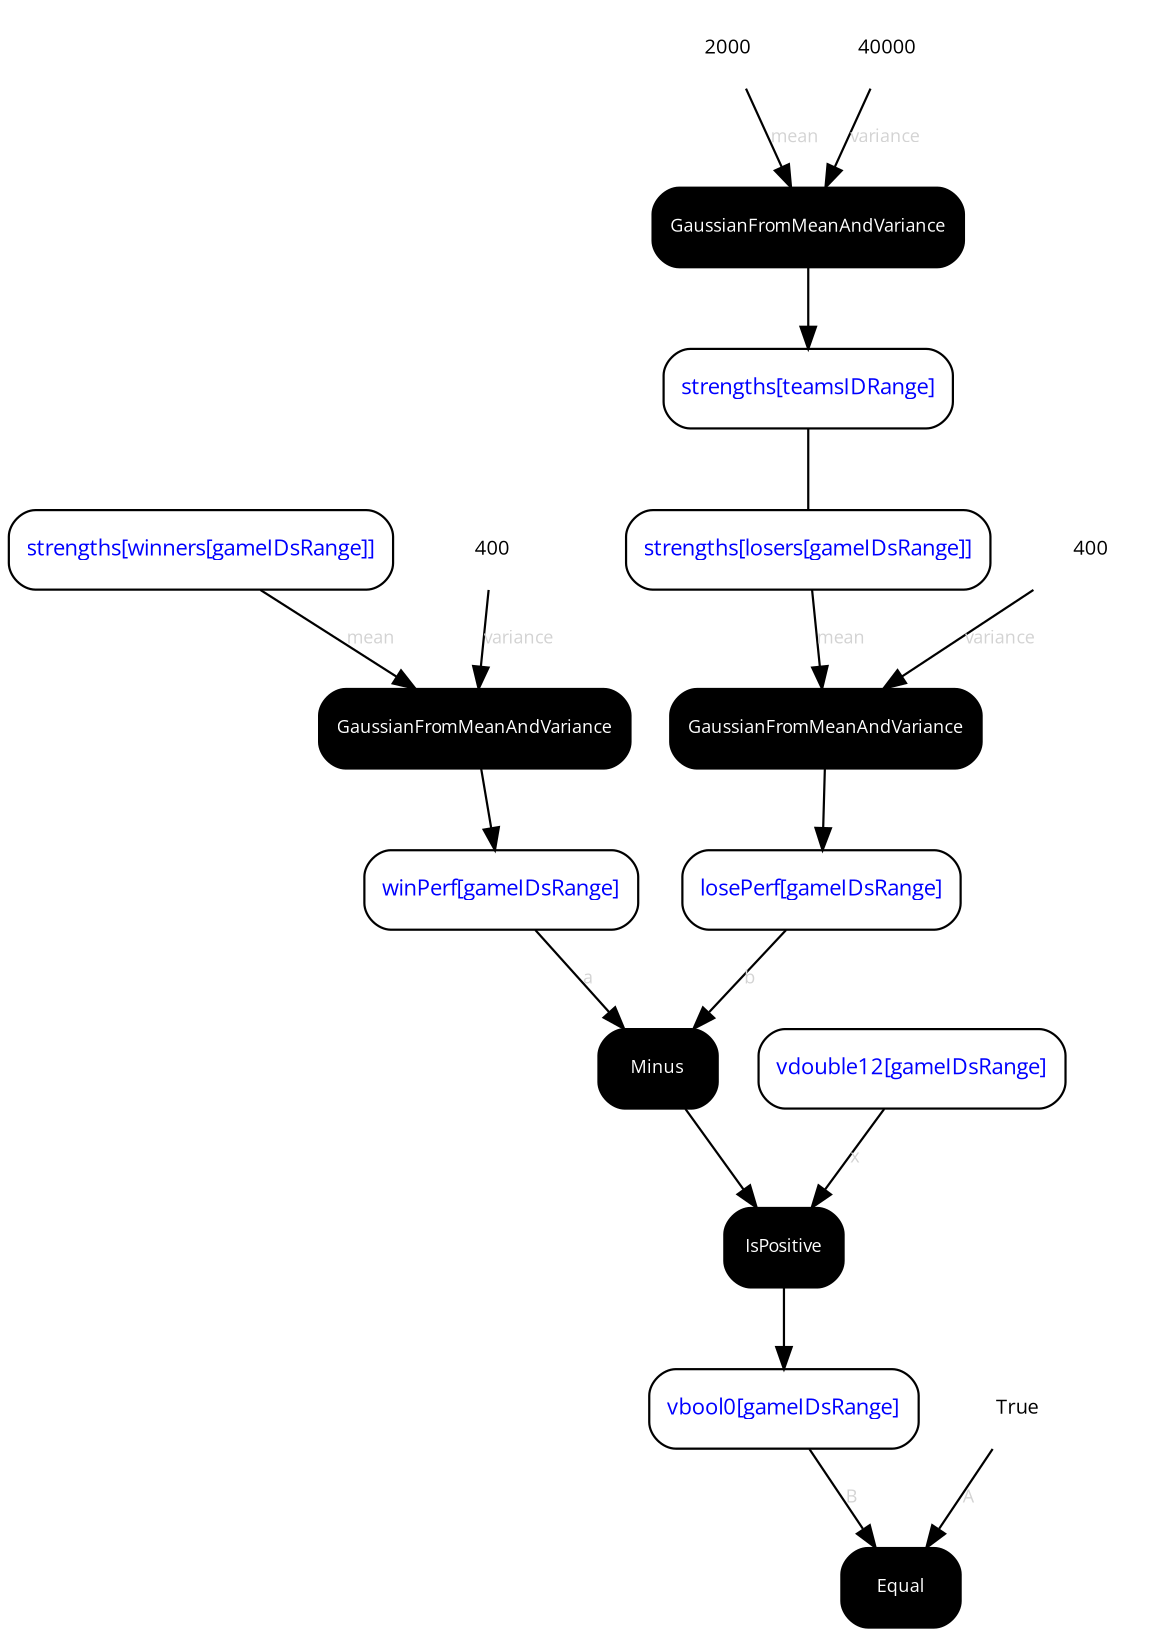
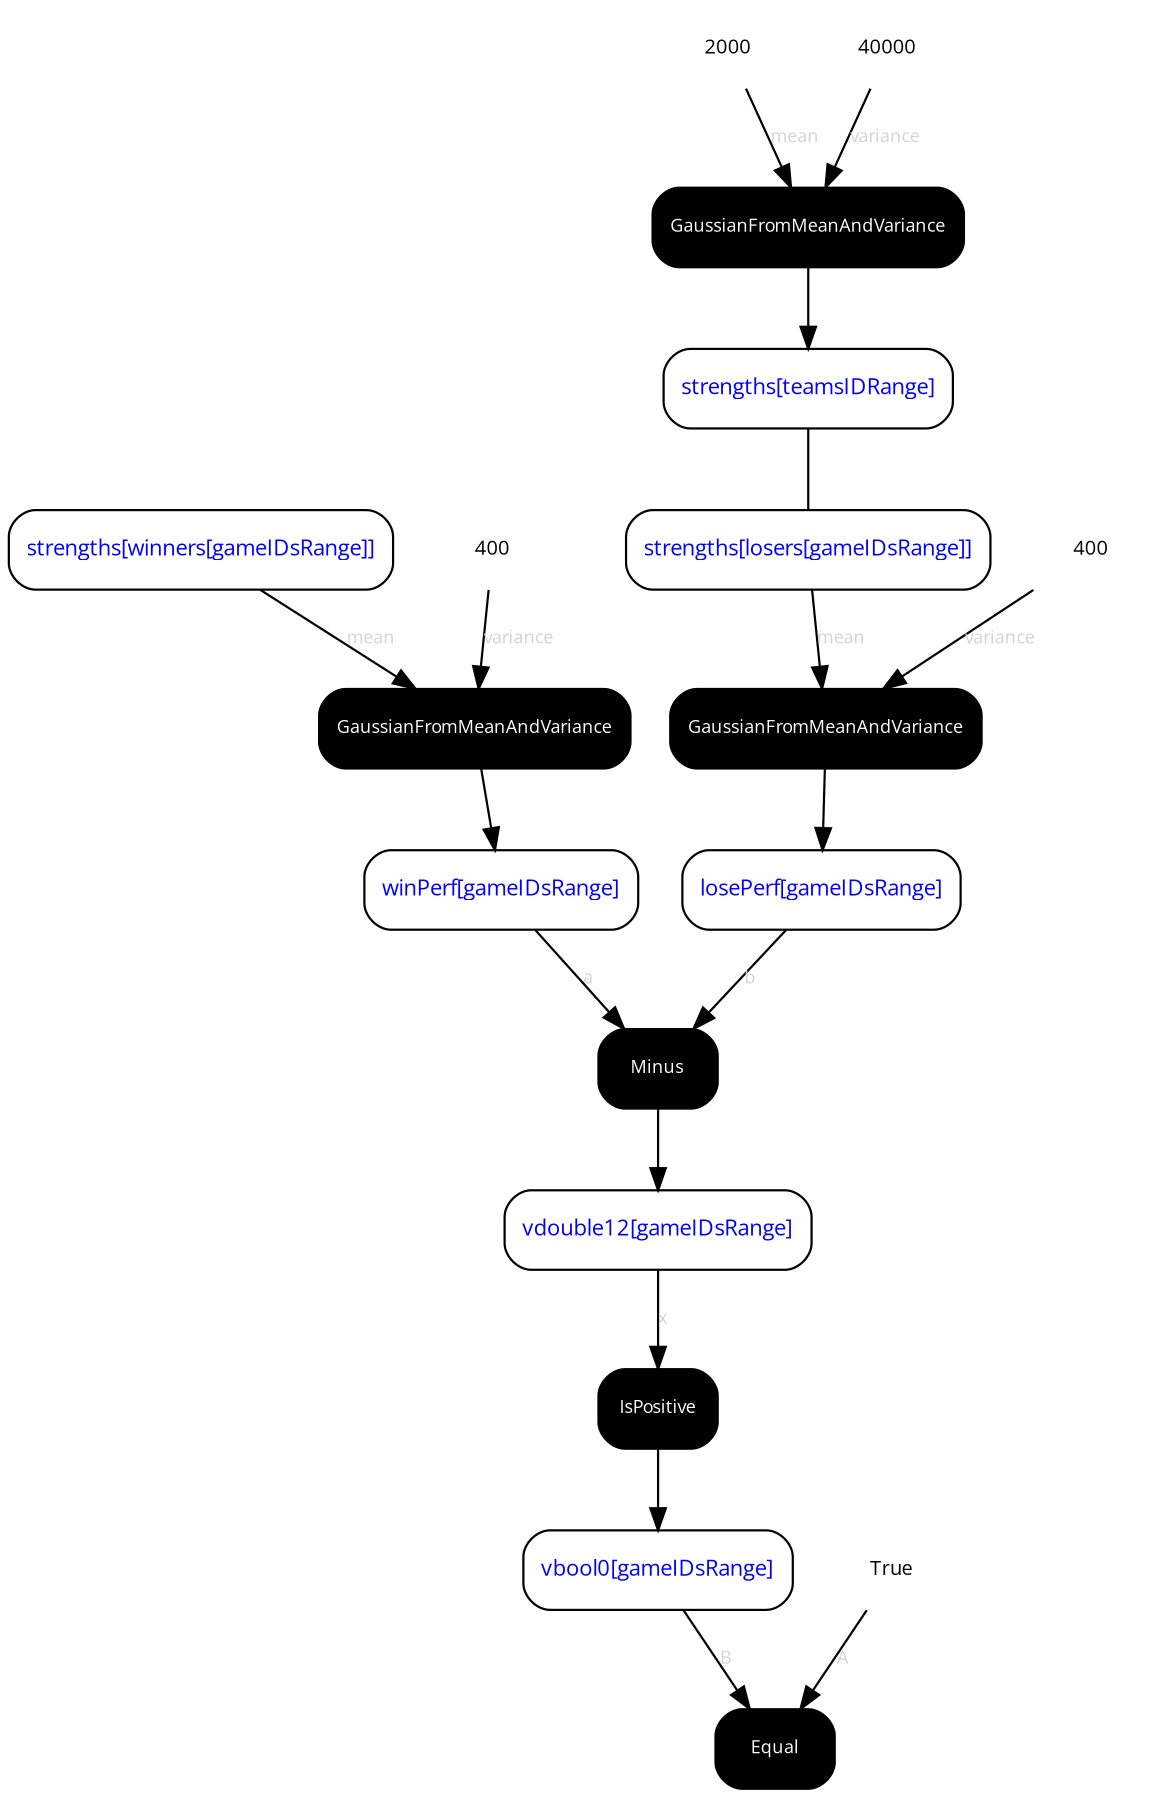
(714, 1149) -> (658, 1139)
